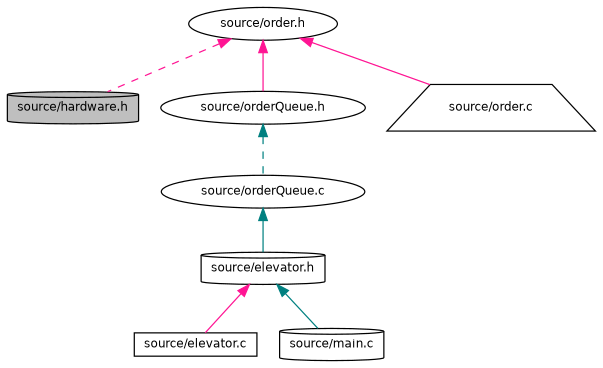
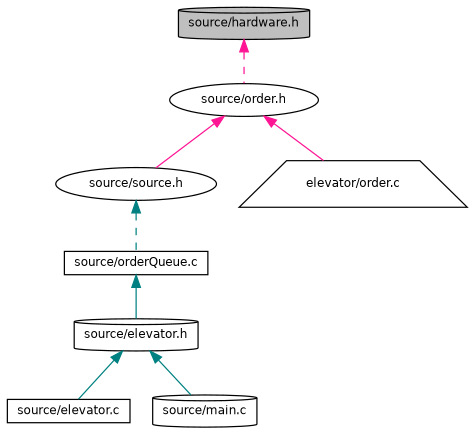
(164, 68) -> (244, 68)
(263, 108) -> (136, 184)
(491, 108) -> (353, 184)
(263, 192) -> (136, 263)
(223, 313) -> (96, 380)
